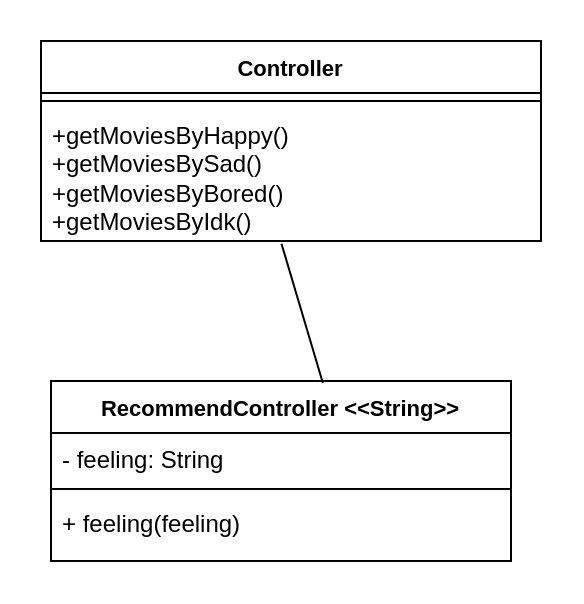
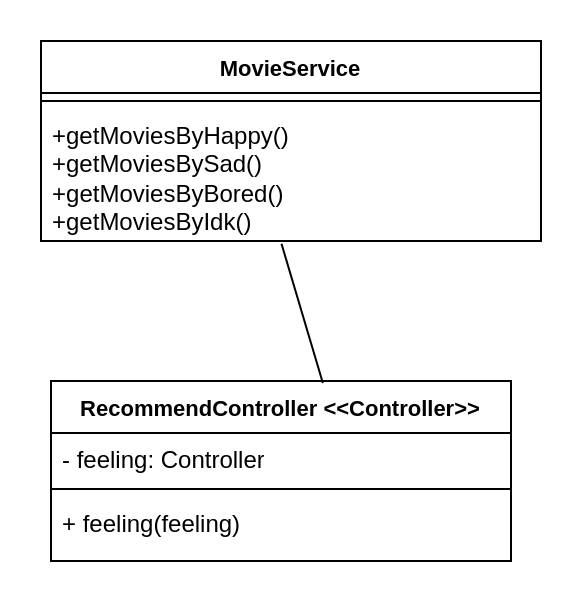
(291, 69) -> (291, 69)
(281, 409) -> (281, 409)
(159, 461) -> (182, 461)
